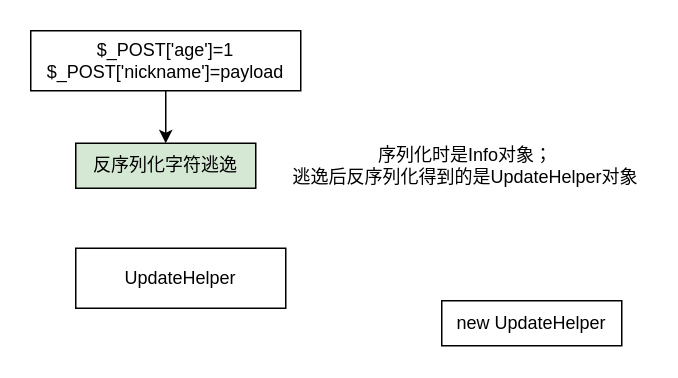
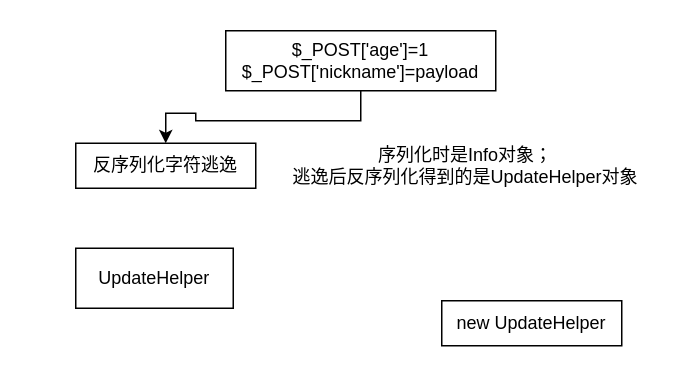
(166, 61) -> (361, 61)
(166, 166) -> (166, 166)
(181, 278) -> (155, 278)
